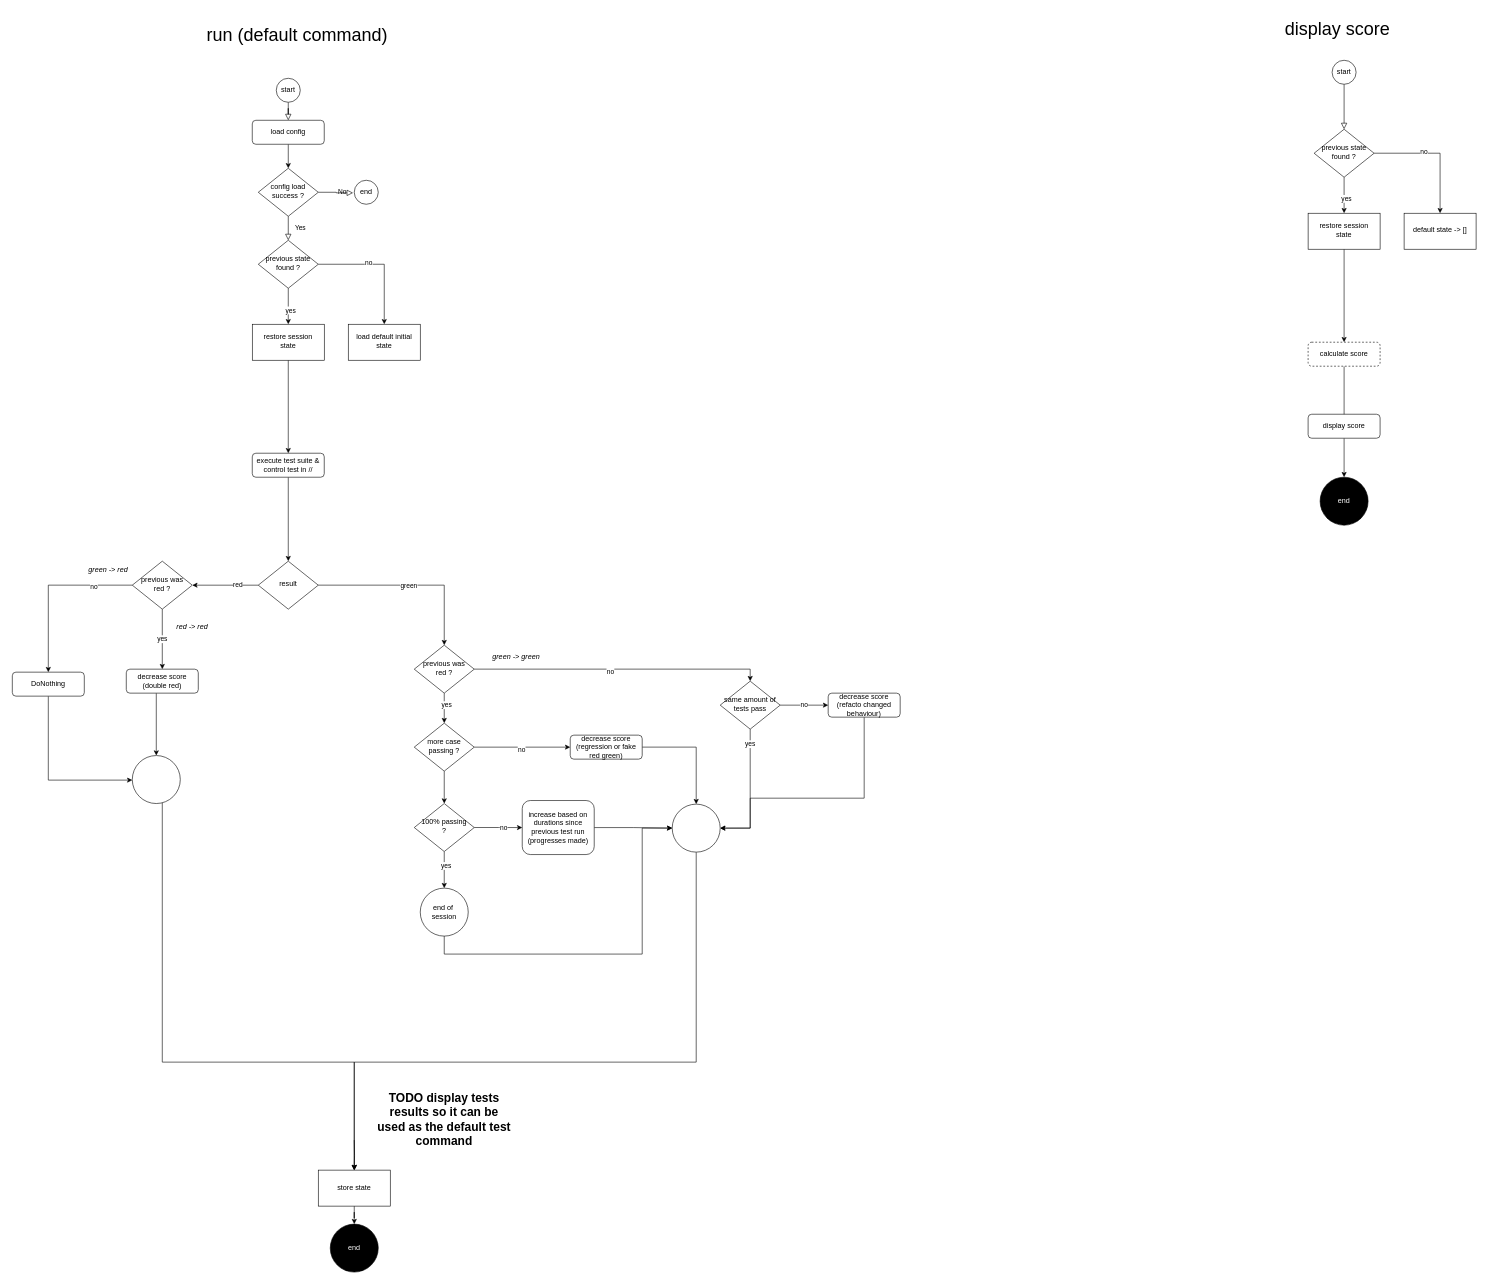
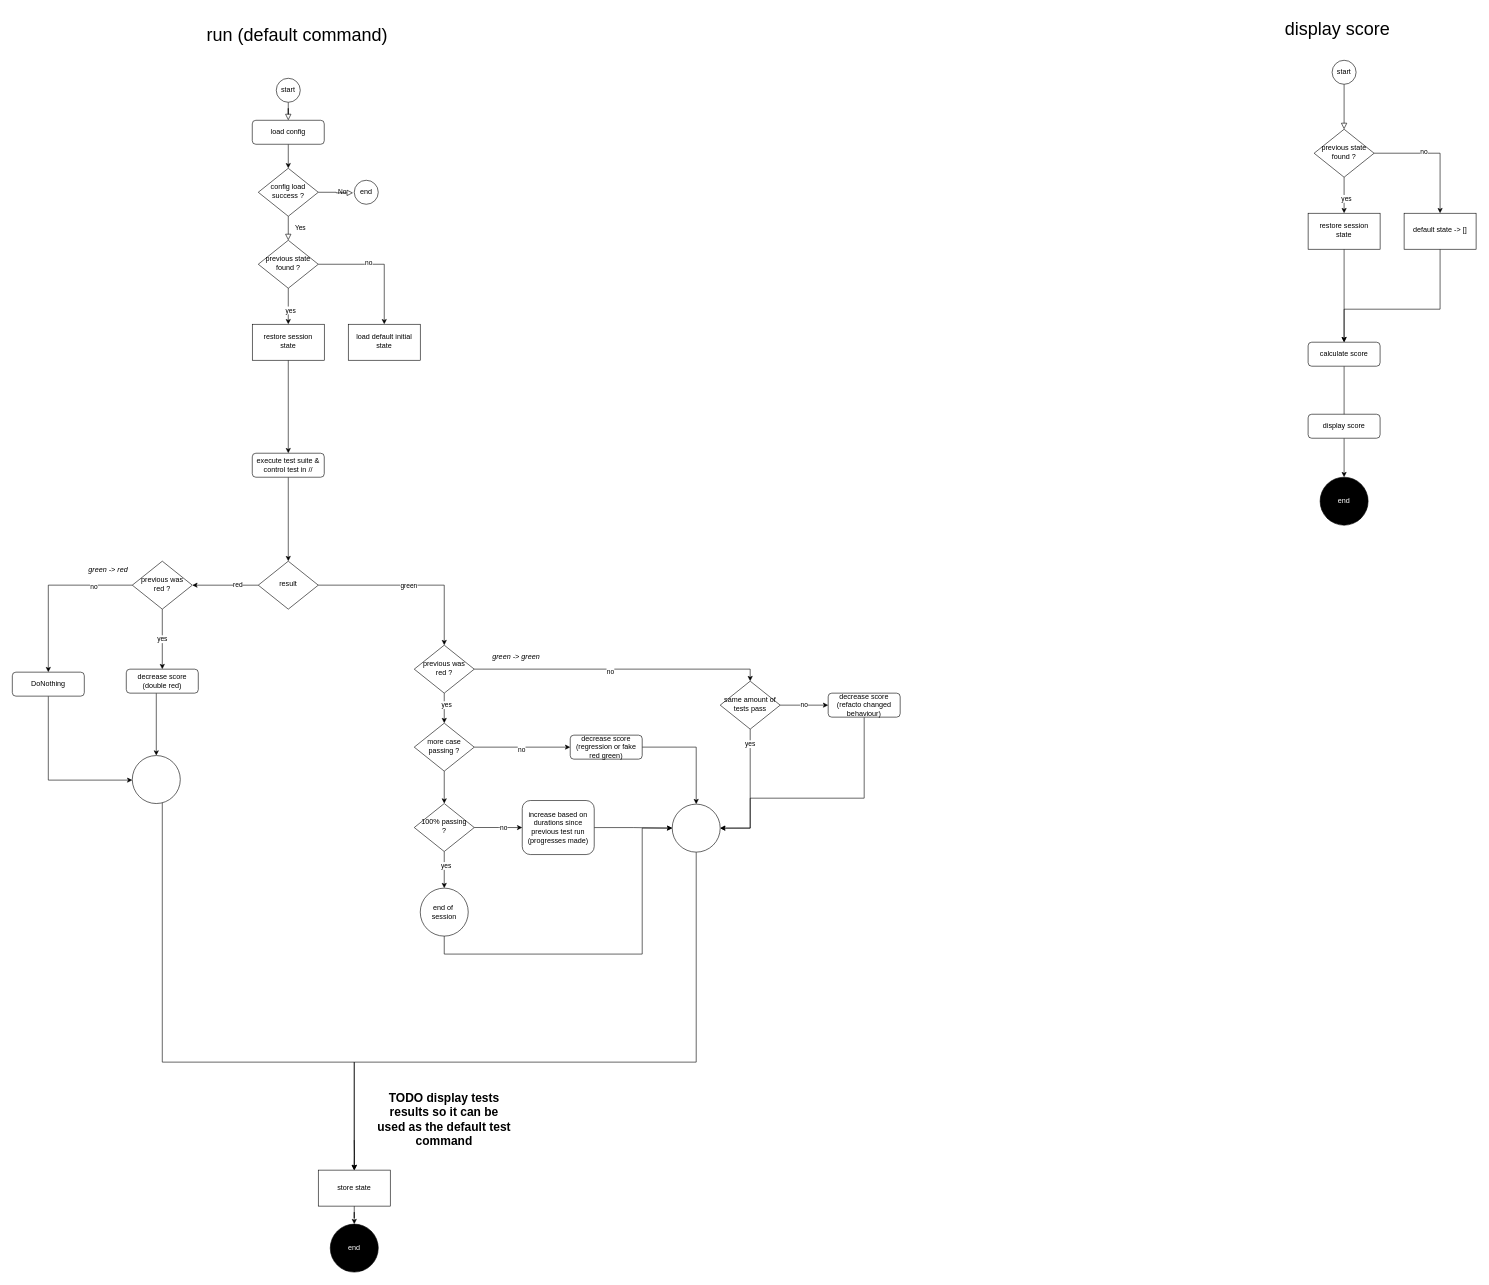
none -> (1423, 309)
(1344, 354) -> (1344, 354)
(192, 627) -> none
